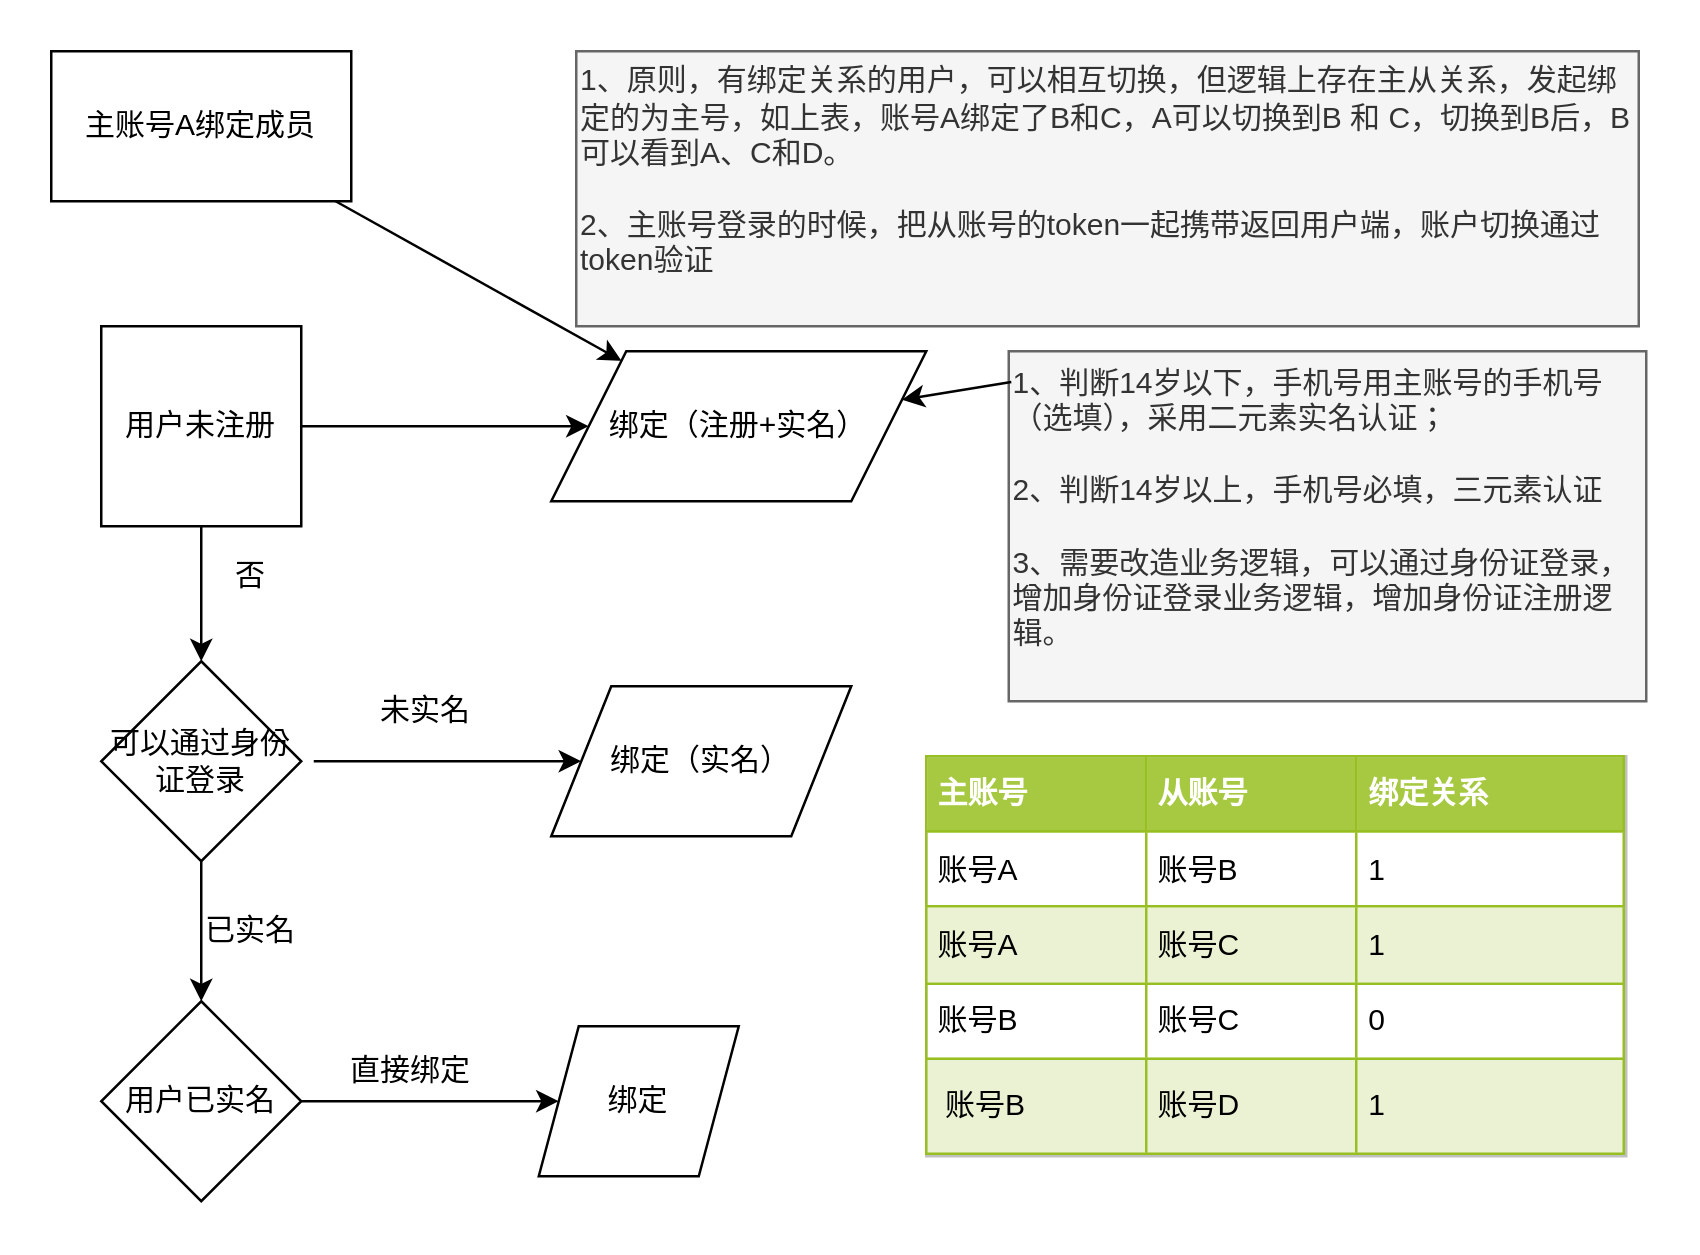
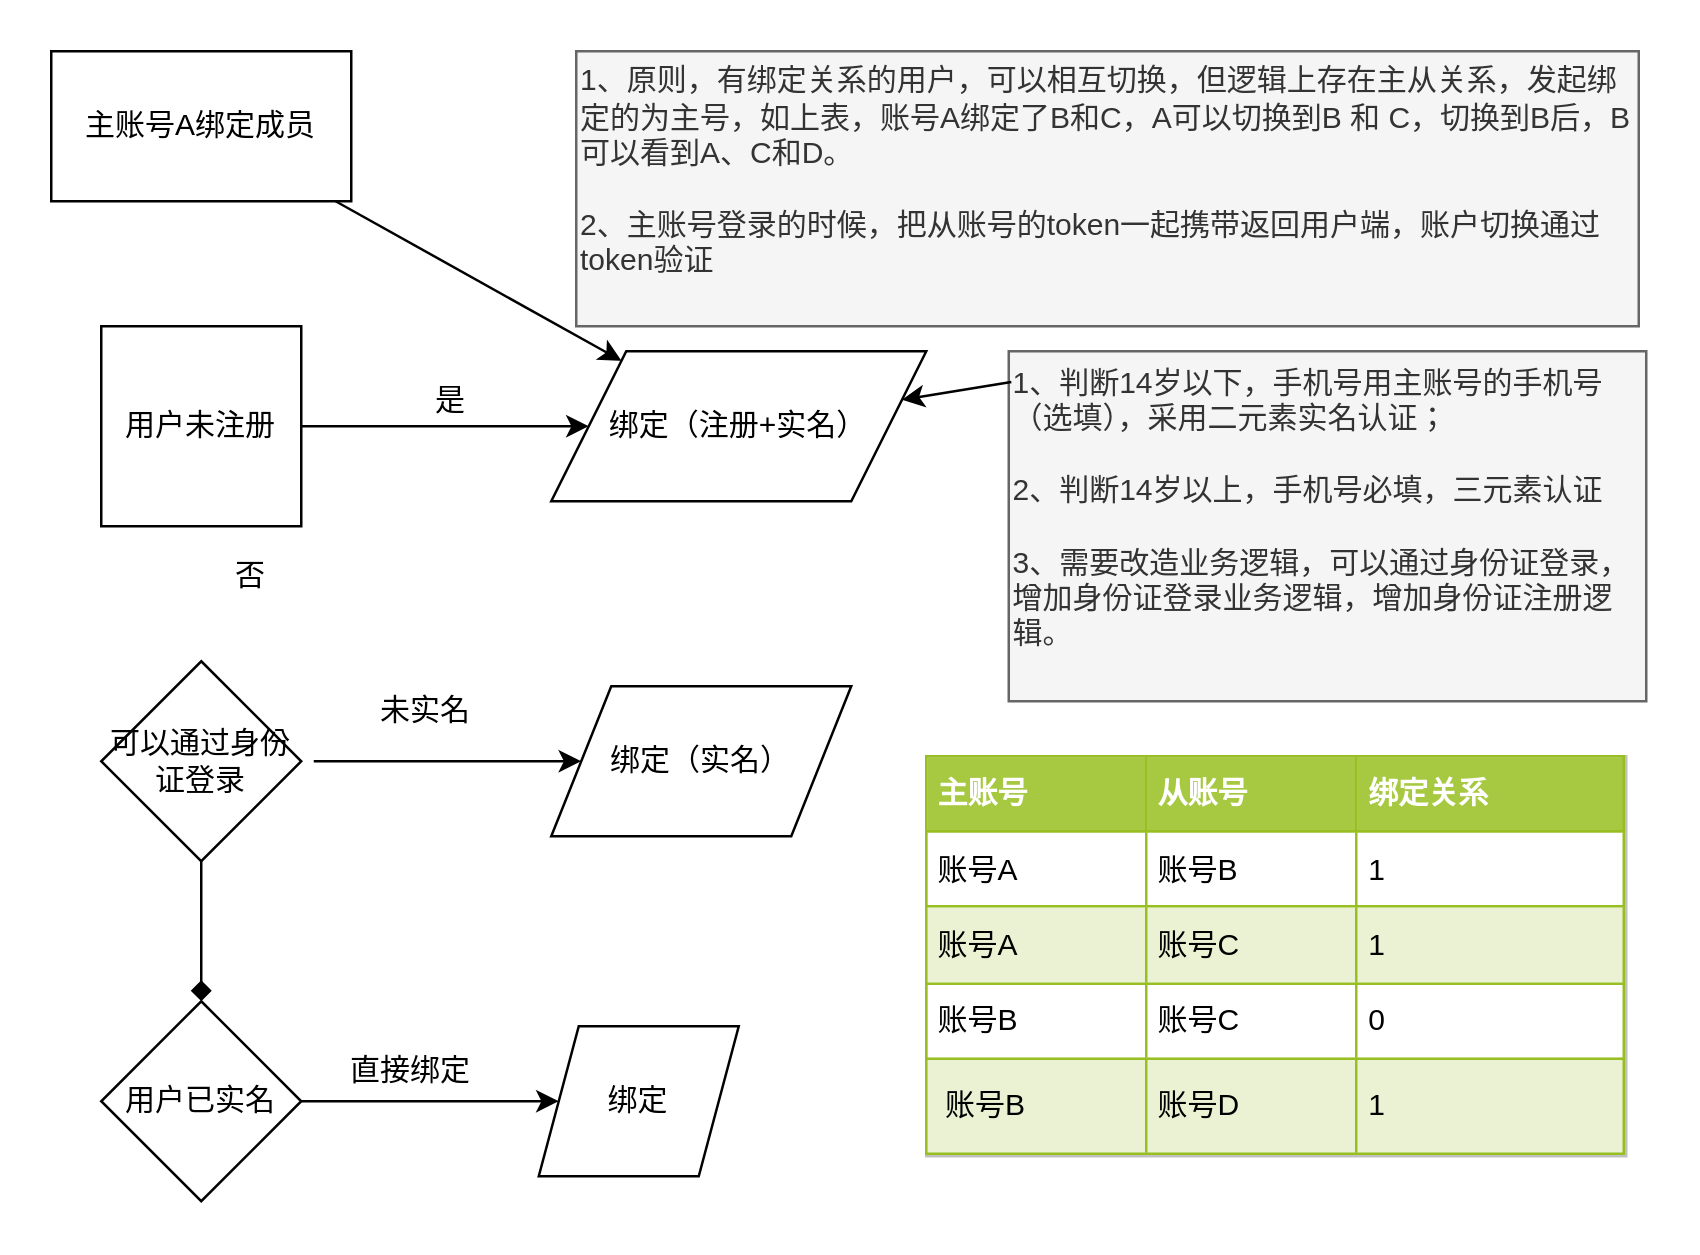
none -> (451, 401)
(201, 585) -> none
(251, 931) -> none
(201, 982) -> (201, 981)
